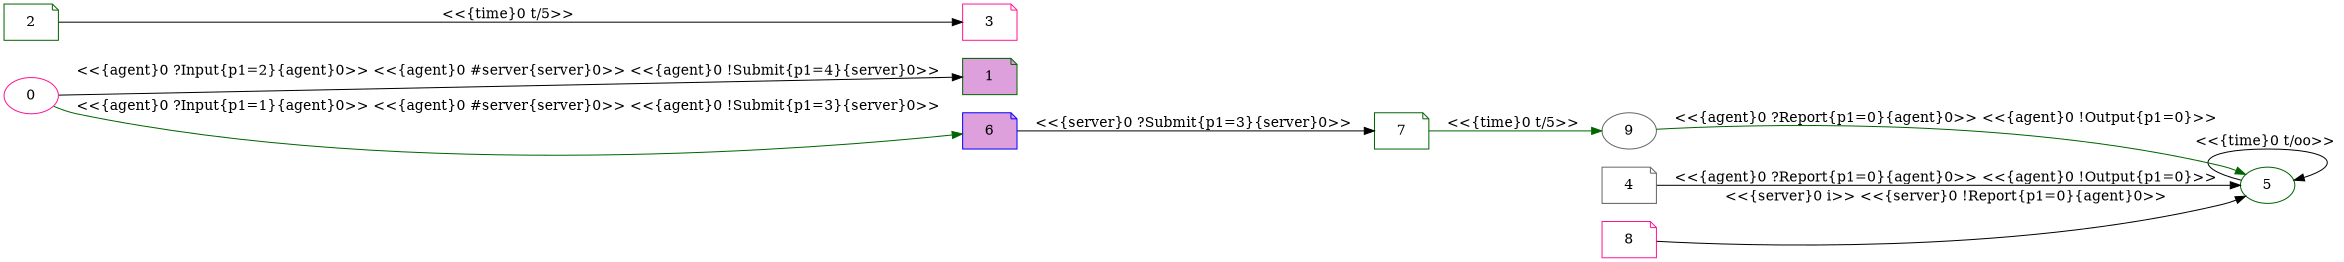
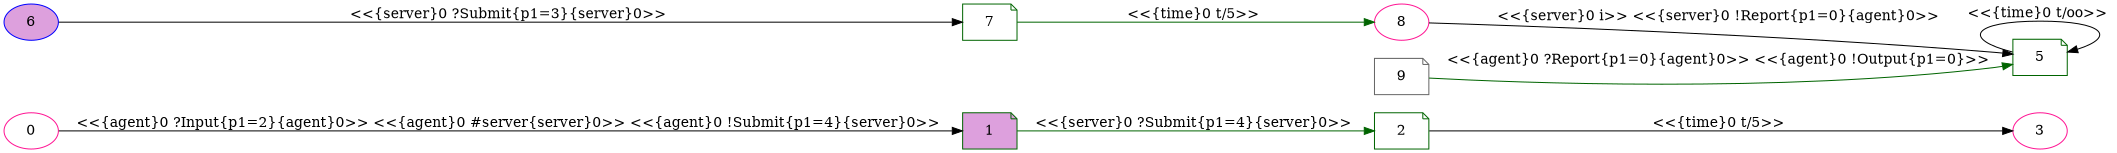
(990, 22) -> (2040, 131)
(990, 131) -> (31, 22)
none -> (1191, 131)
(1510, 131) -> (1191, 22)
(1629, 131) -> (1402, 77)
(501, 154) -> none
(1629, 185) -> none
(2268, 185) -> (2040, 57)
(1629, 240) -> (1402, 22)
